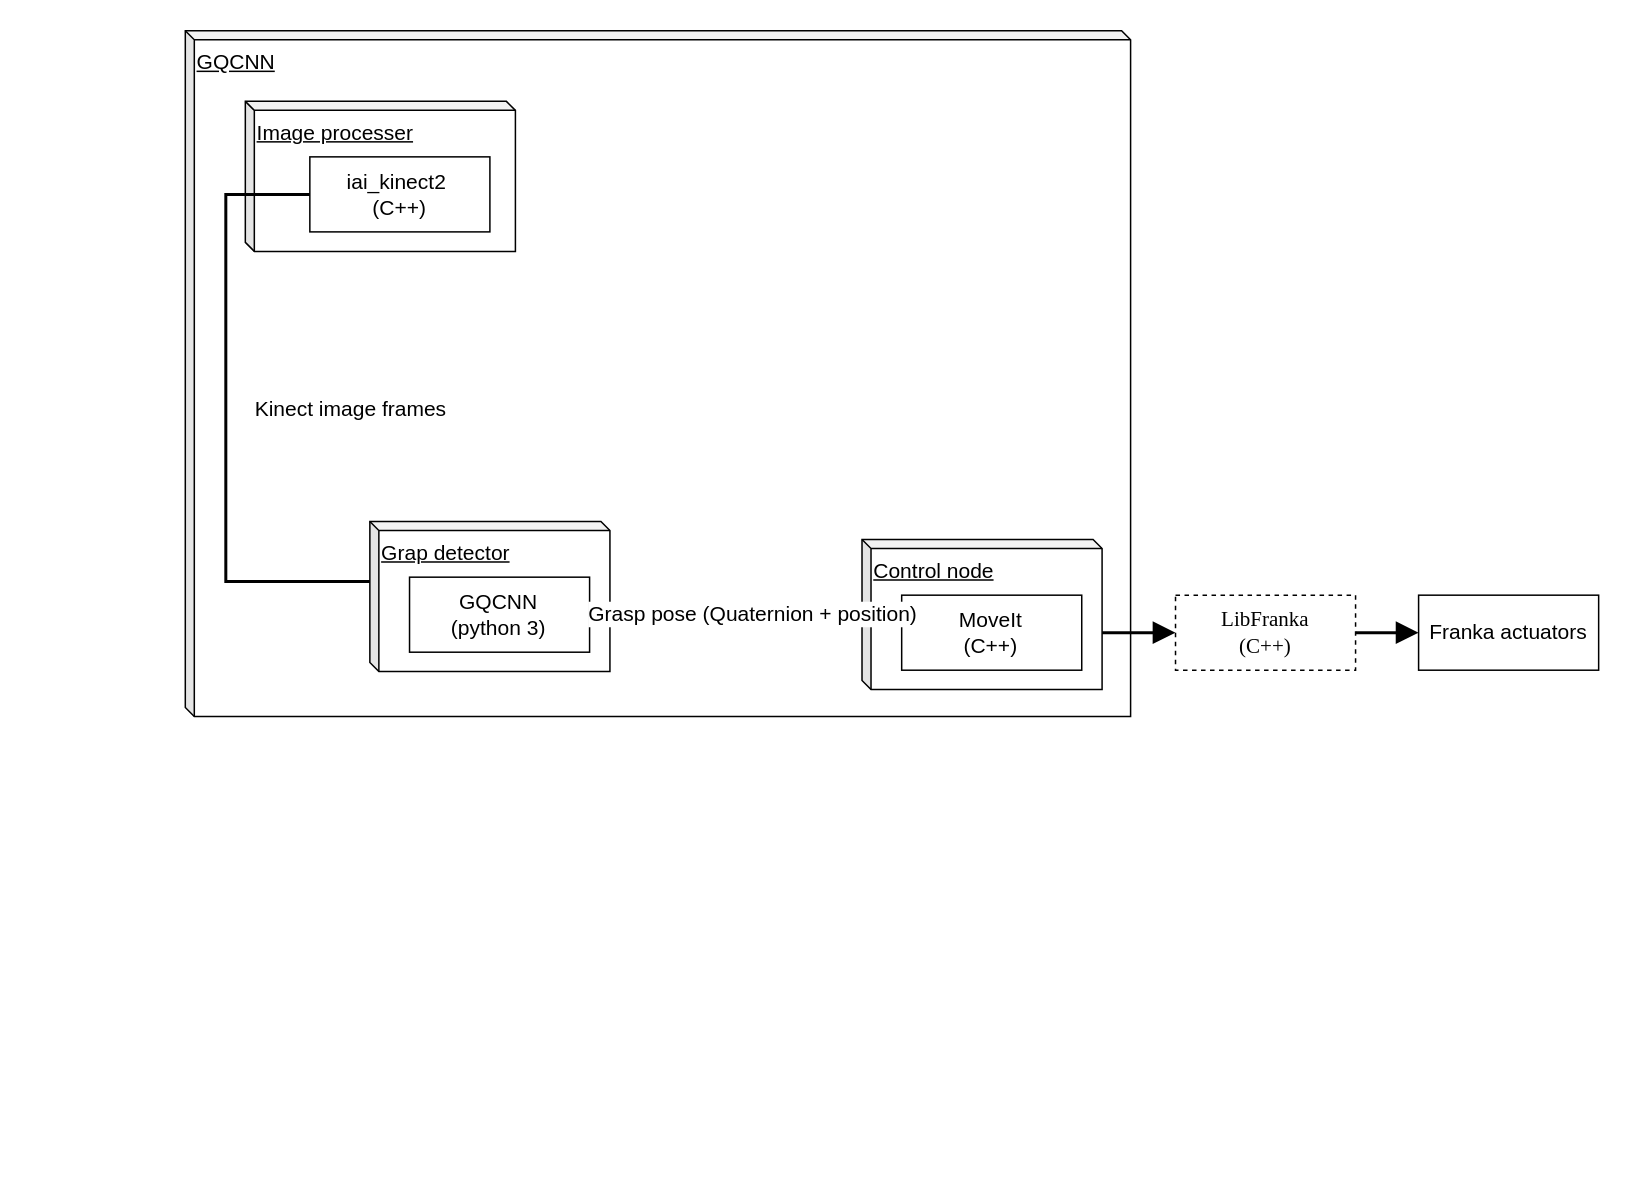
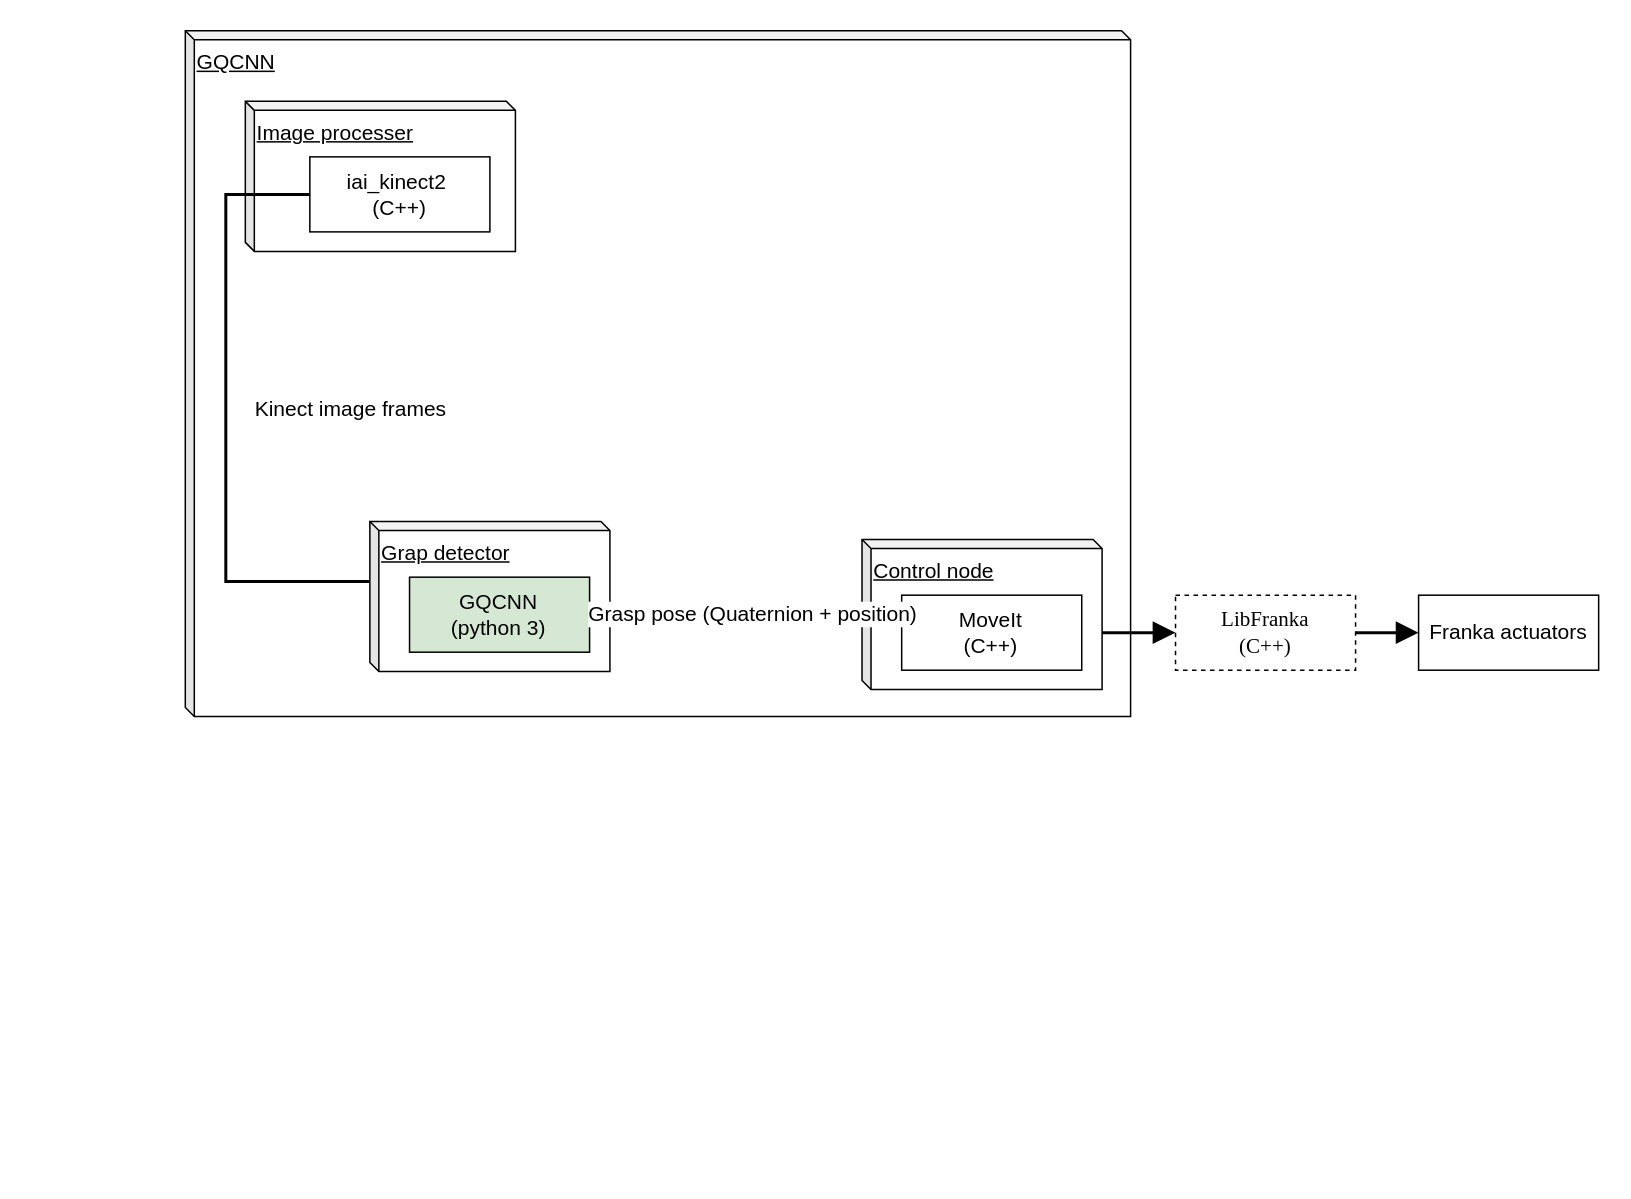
(499, 614) -> (499, 614)
